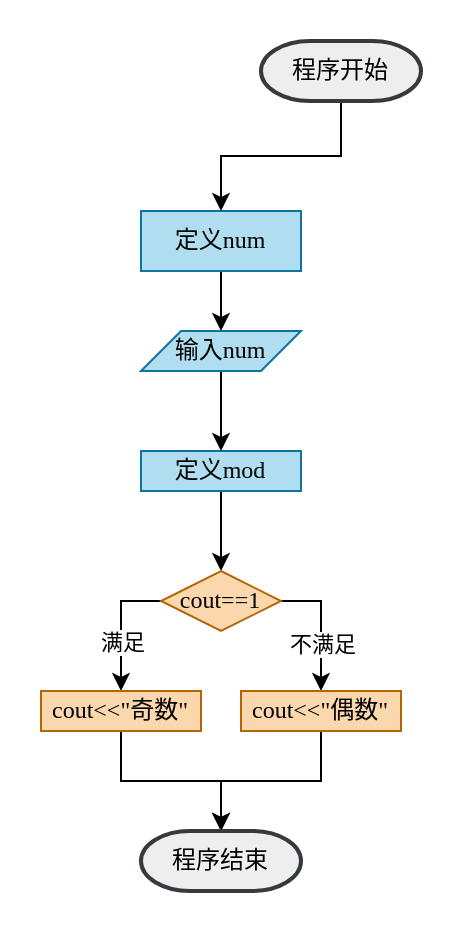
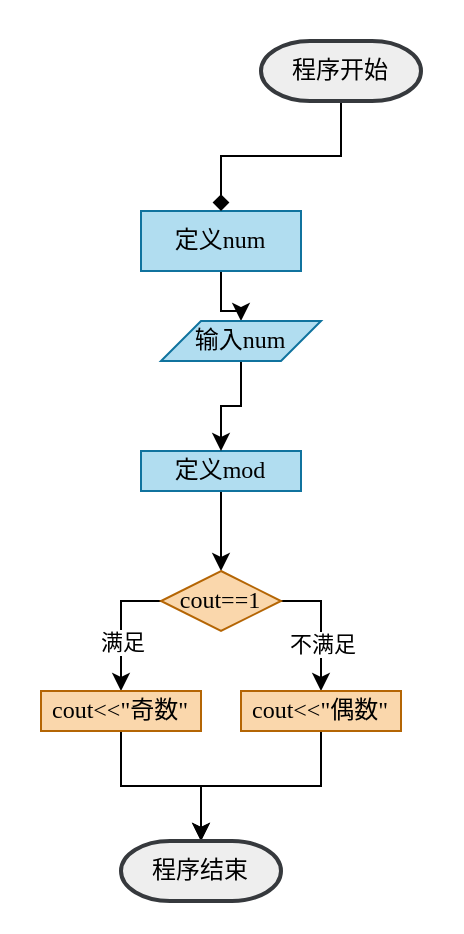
(221, 196) -> (221, 195)
(221, 351) -> (241, 341)
(221, 861) -> (201, 871)
